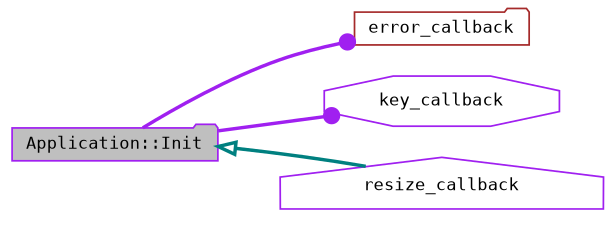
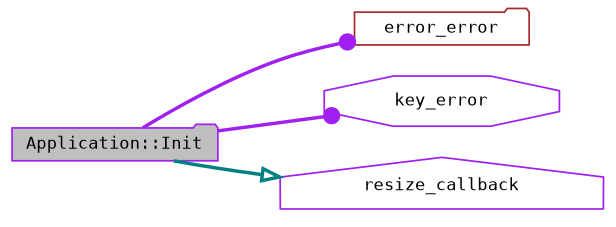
(442, 29) -> (442, 29)
(442, 101) -> (442, 101)
(301, 156) -> (218, 168)
